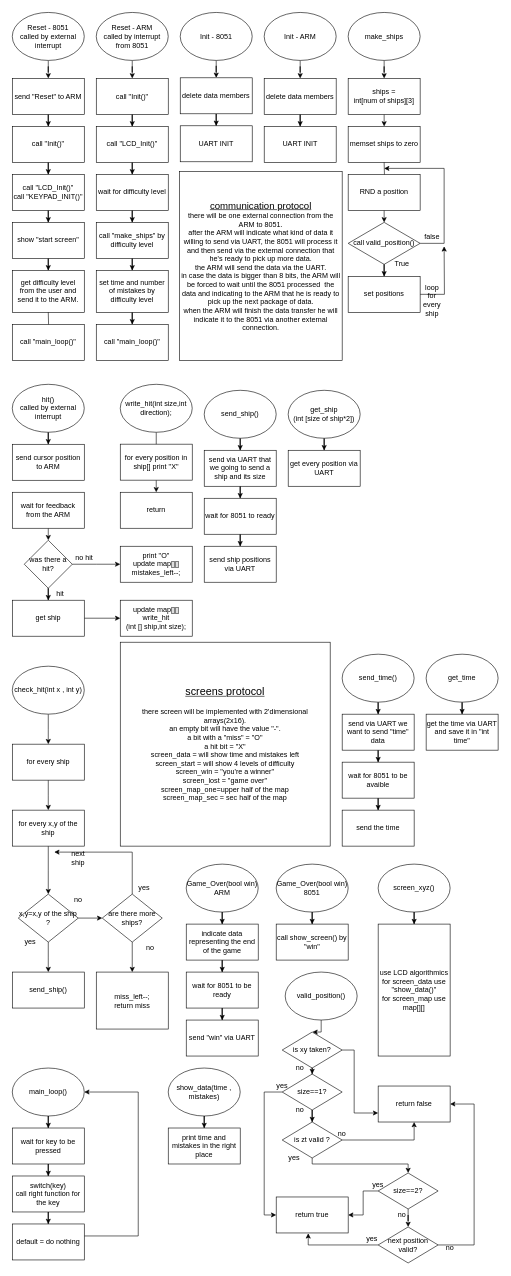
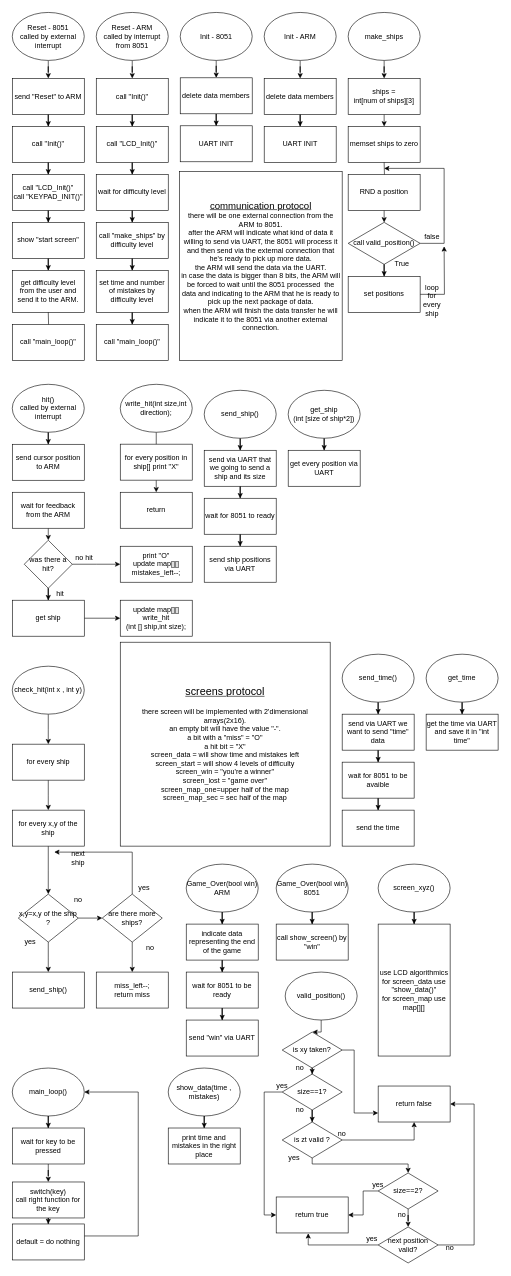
(132, 1001) -> (132, 990)
(48, 1194) -> (48, 1200)
